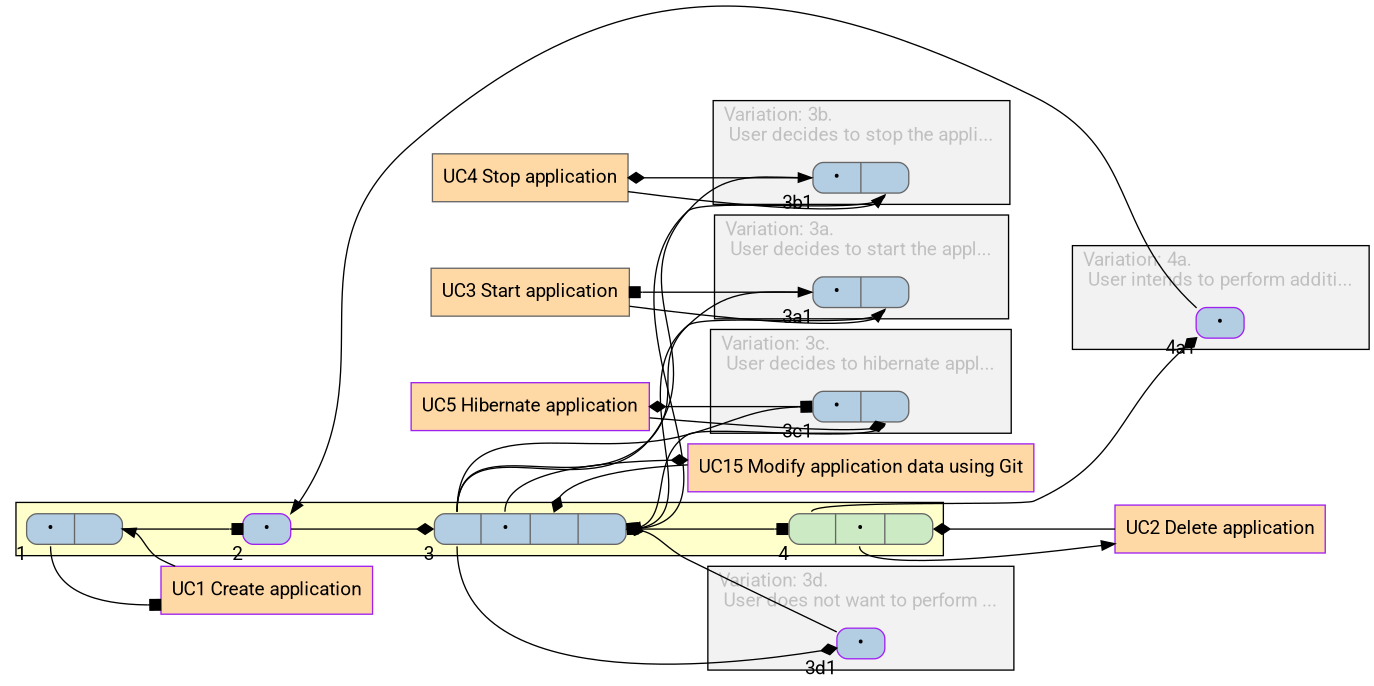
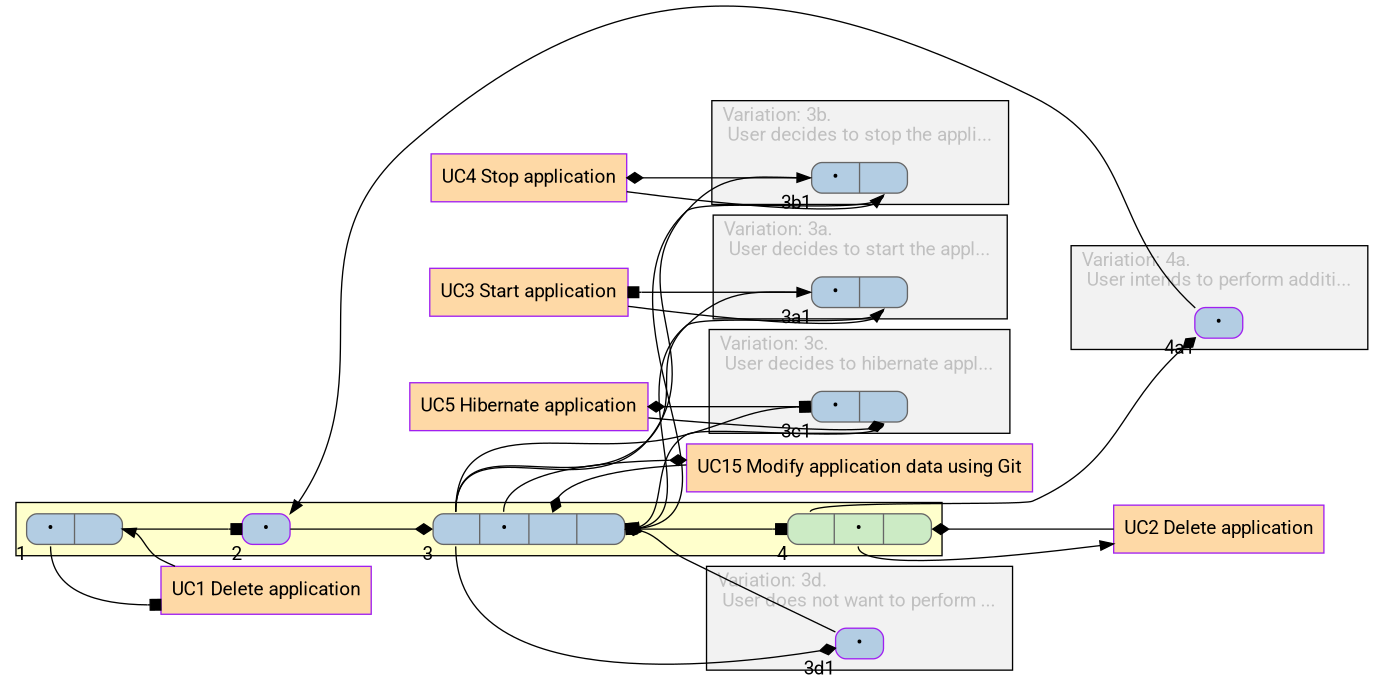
(530, 178) -> (529, 178)
(530, 292) -> (529, 292)
(267, 590) -> (266, 590)
